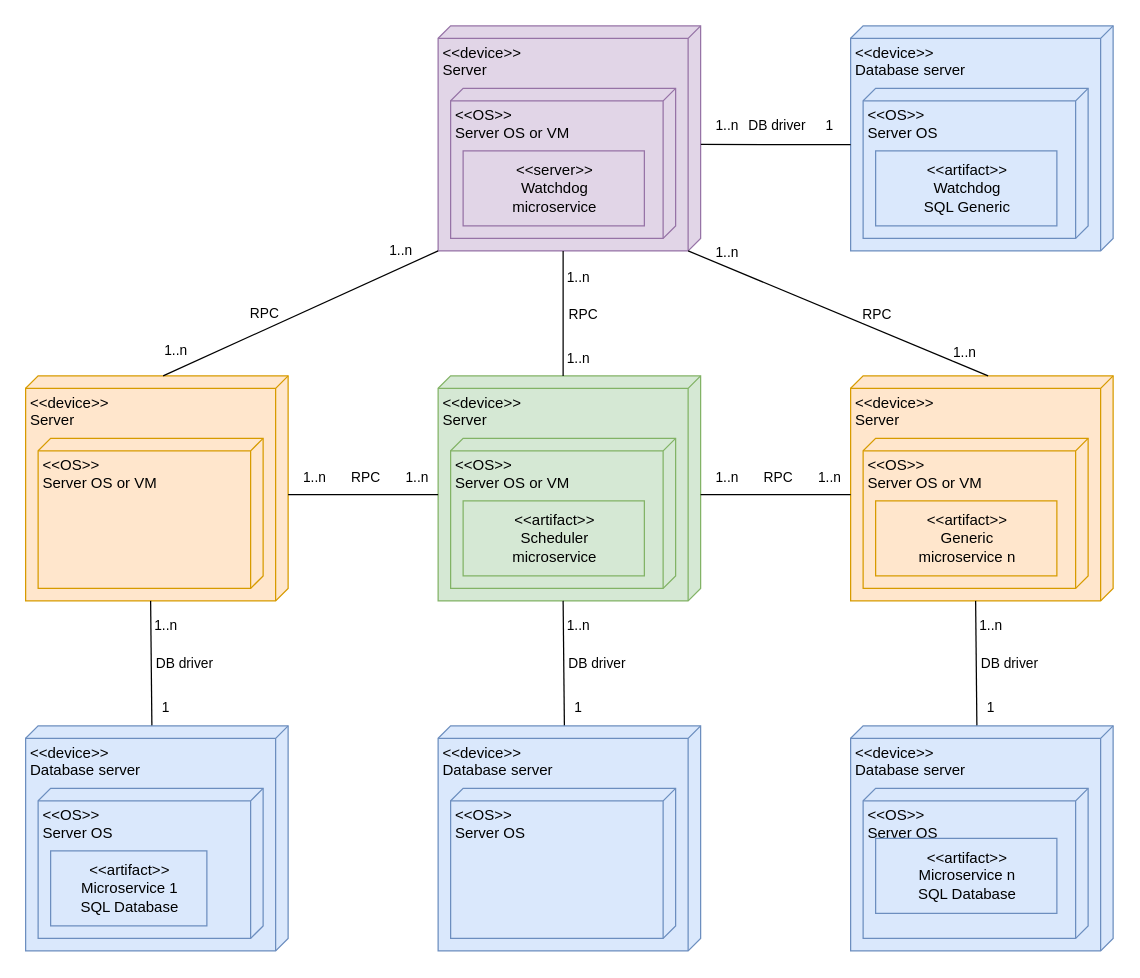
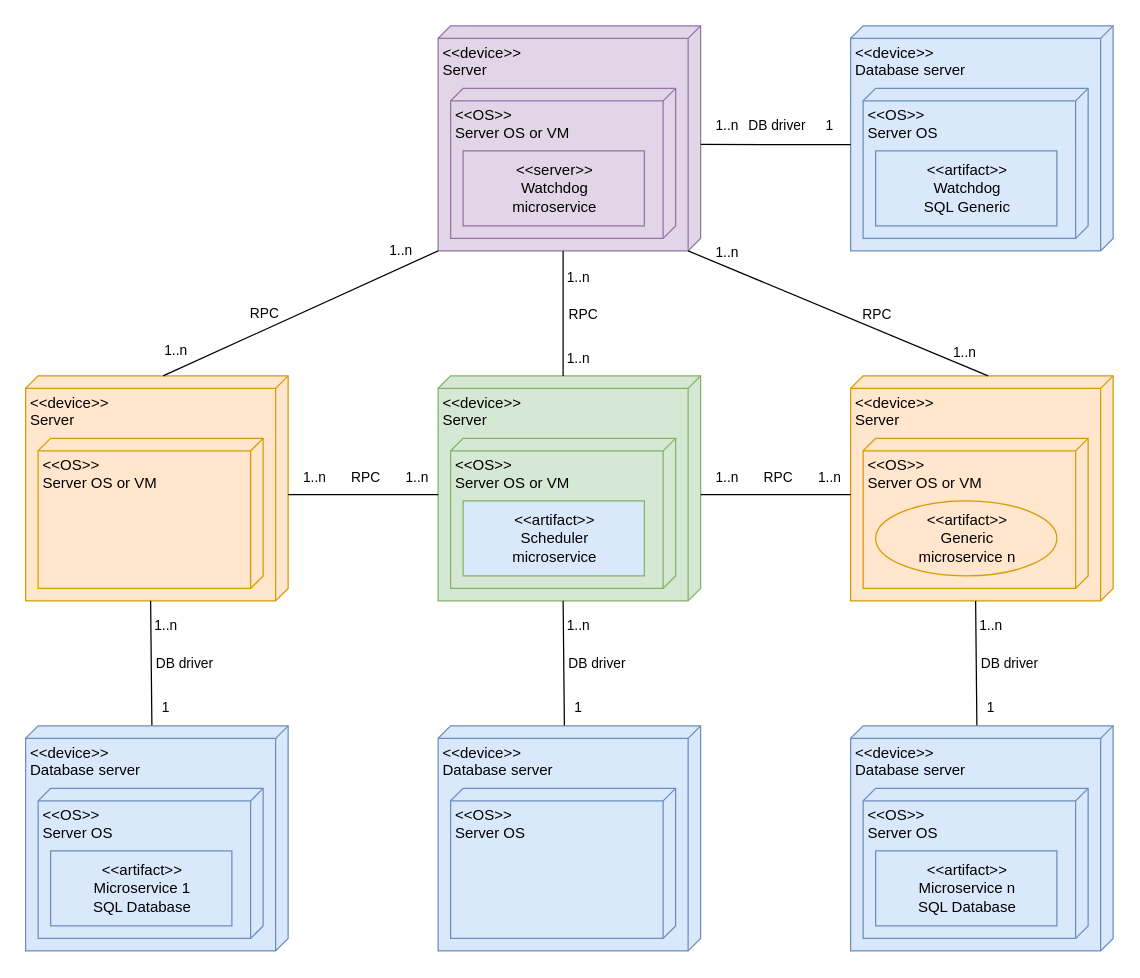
(554, 538) -> (554, 538)
(966, 538) -> (966, 538)
(966, 876) -> (966, 888)
(129, 888) -> (141, 888)
